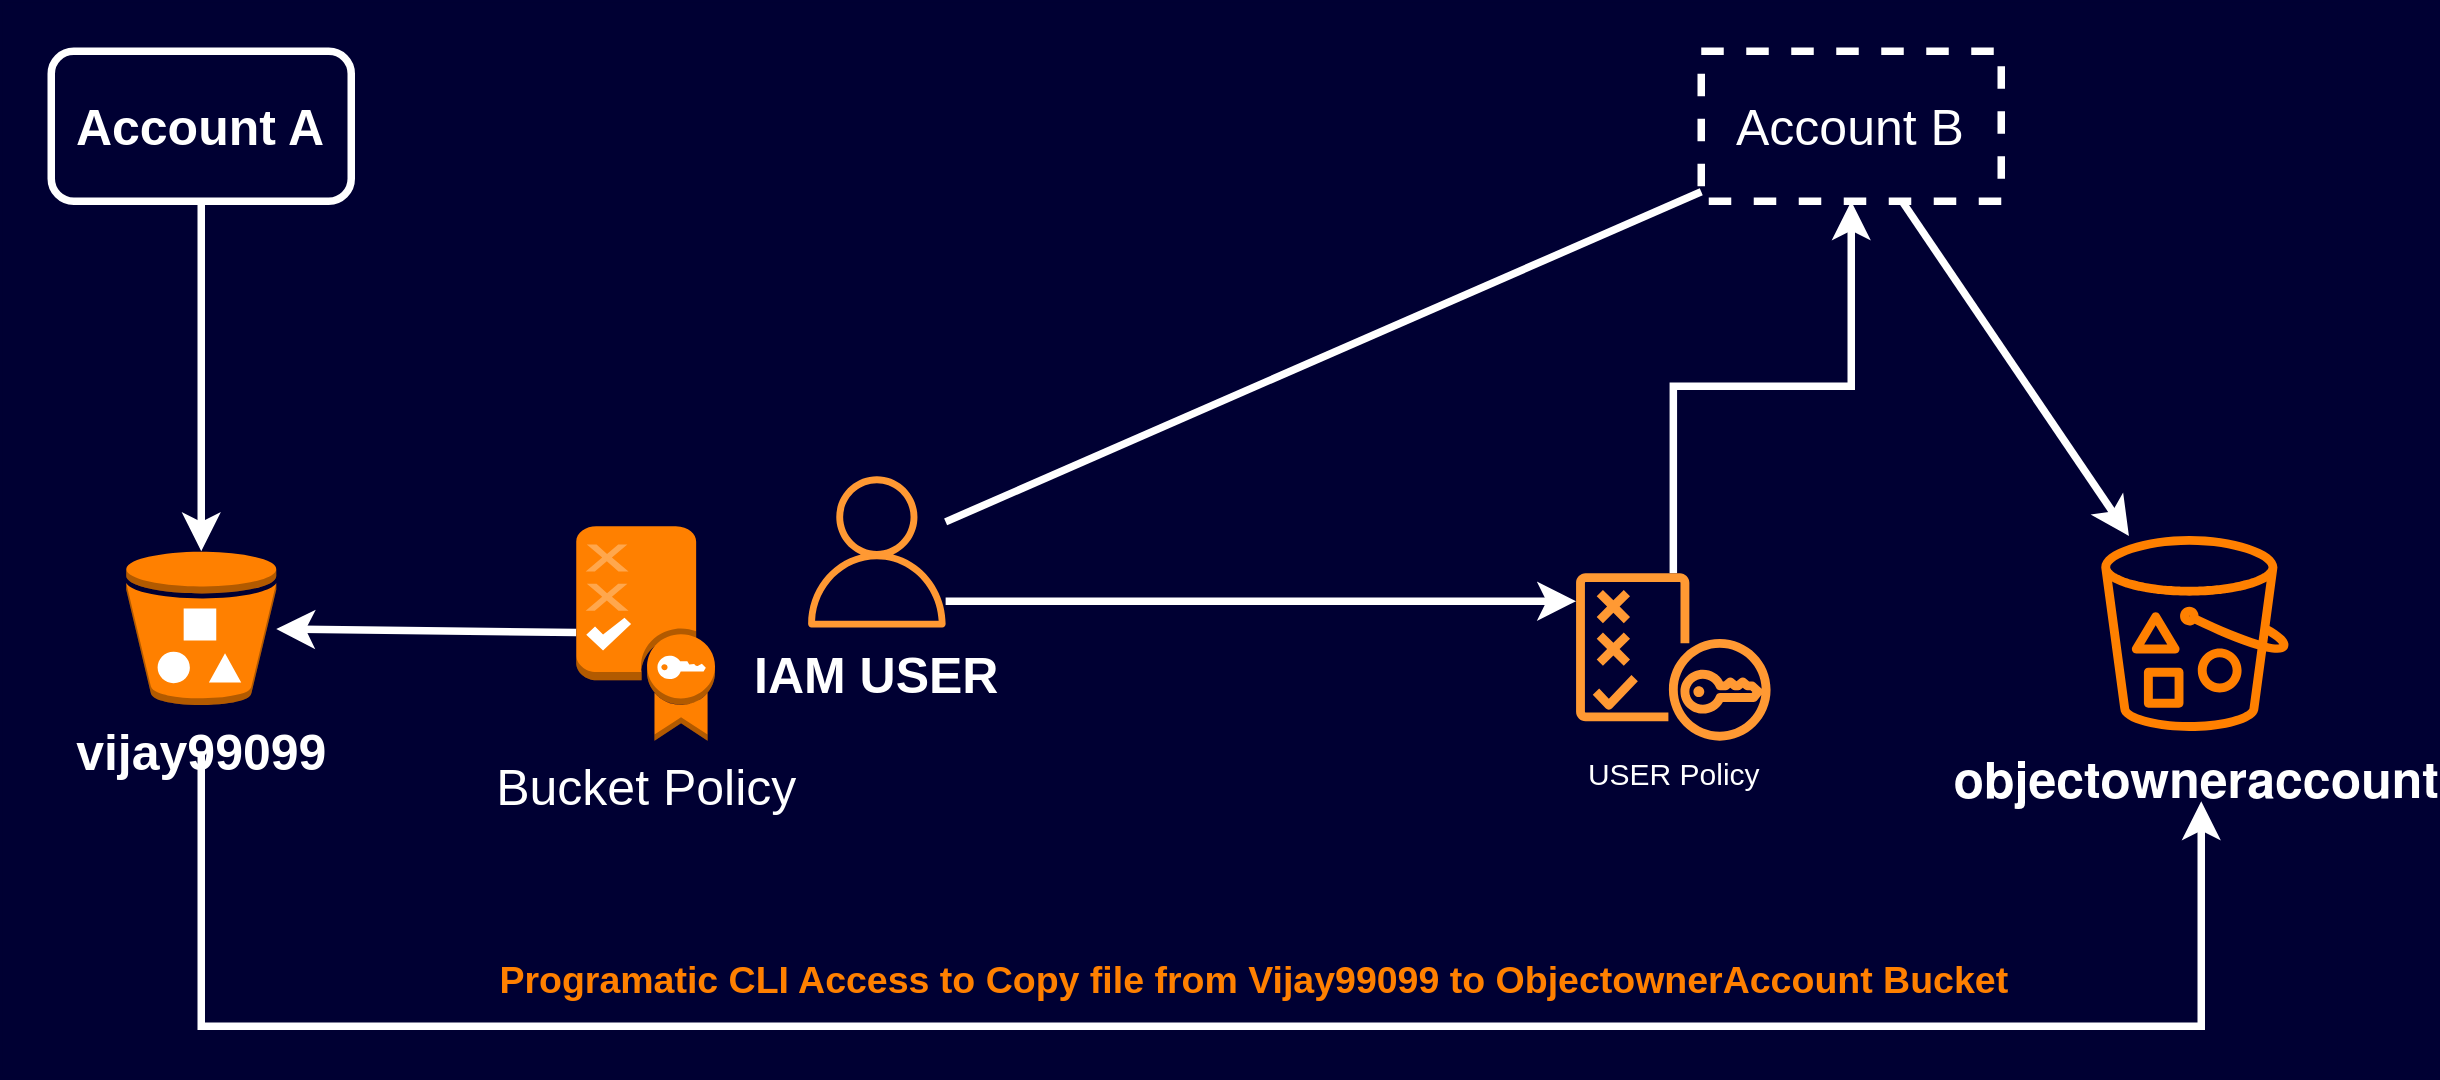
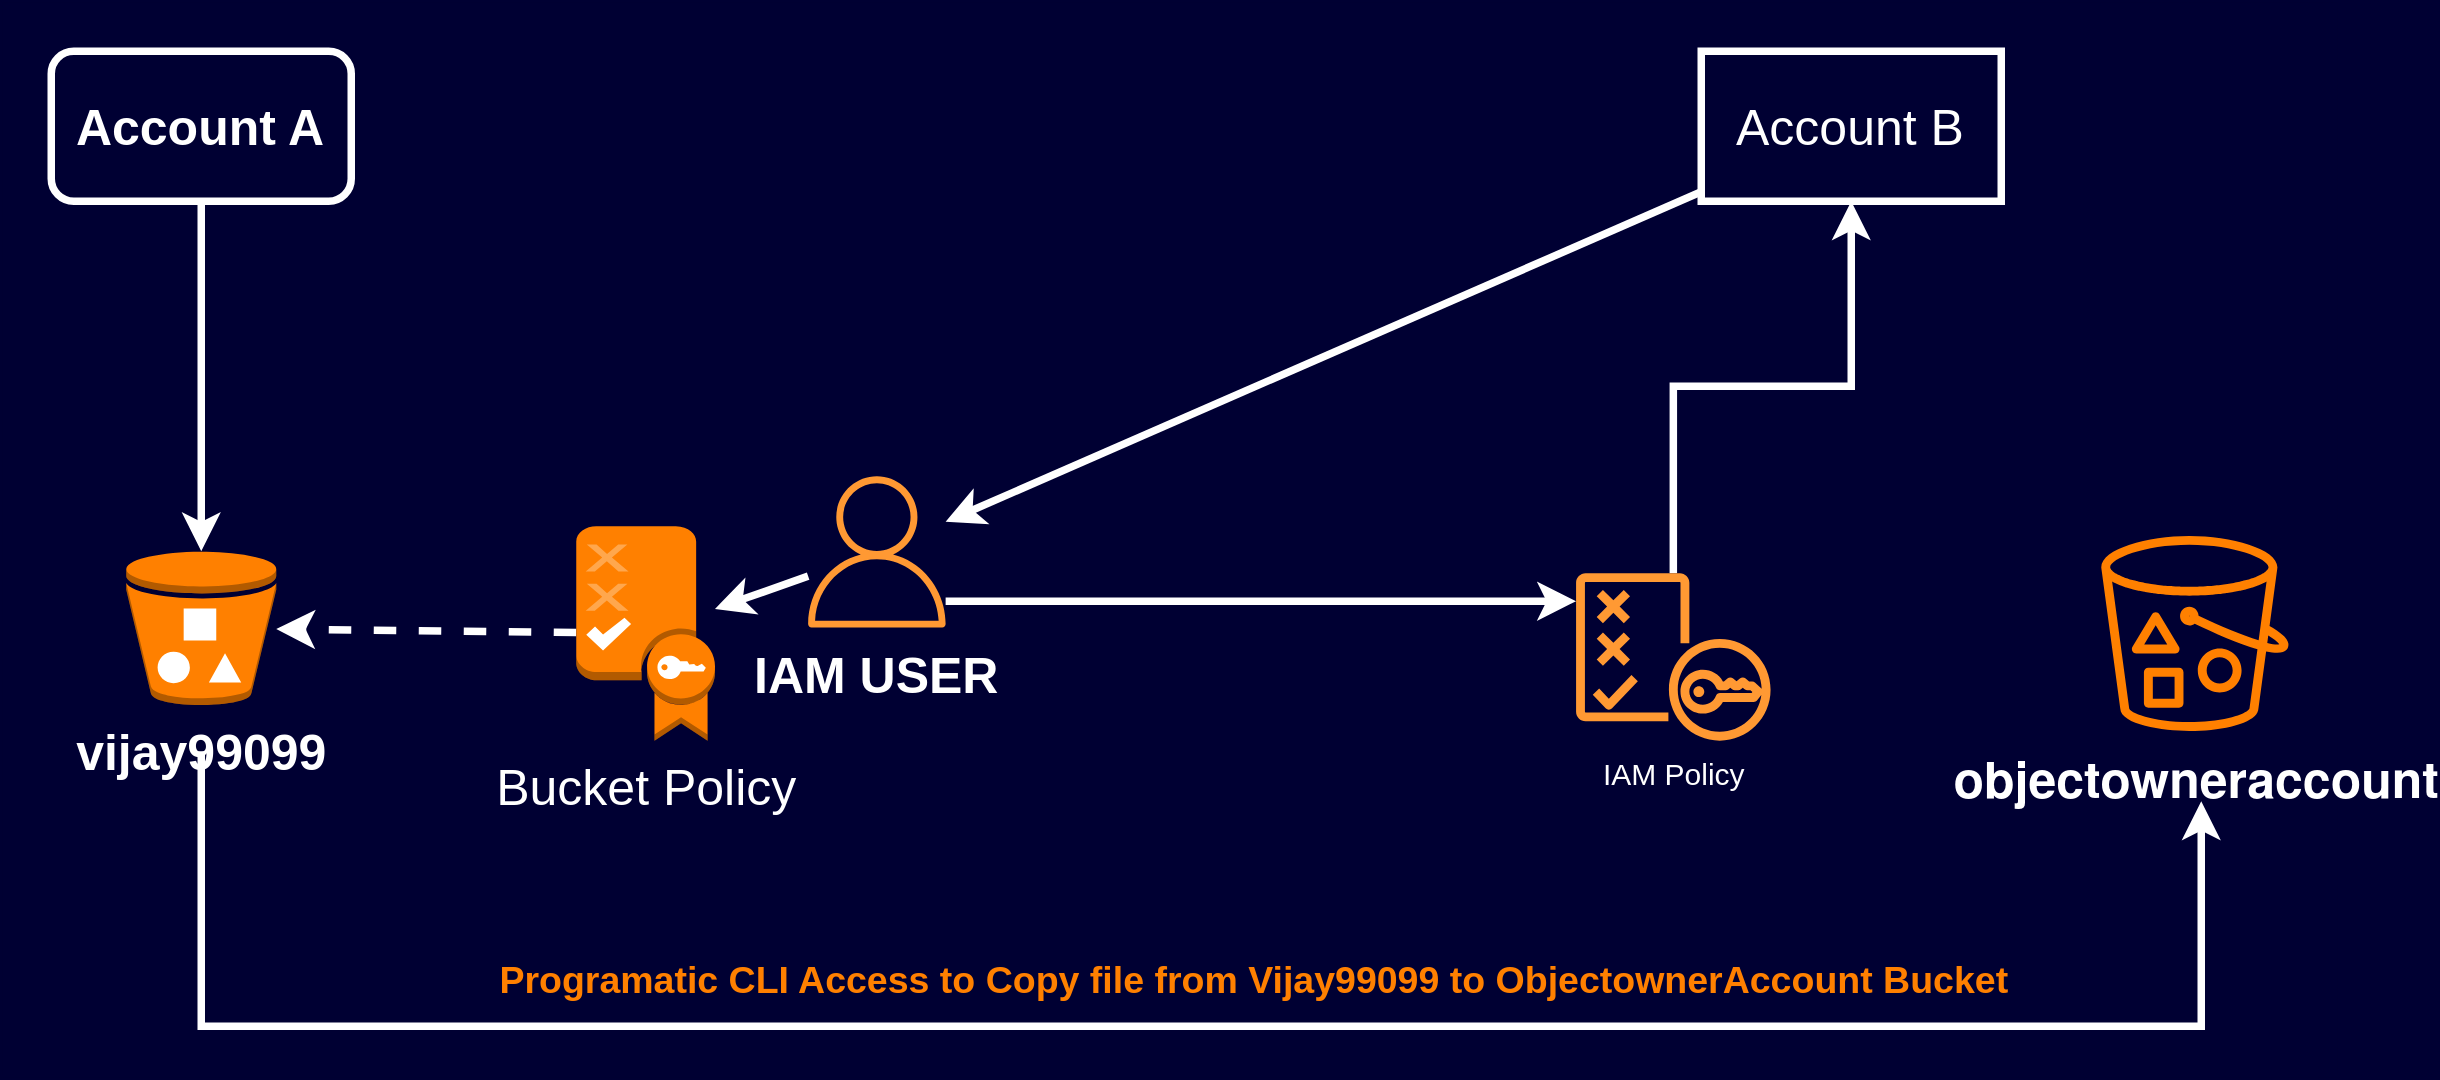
(1851, 126) -> (1851, 126)
(2009, 359) -> none
(948, 521) -> (972, 511)
none -> (774, 588)
(542, 632) -> (542, 632)
(1675, 777) -> (1675, 777)
